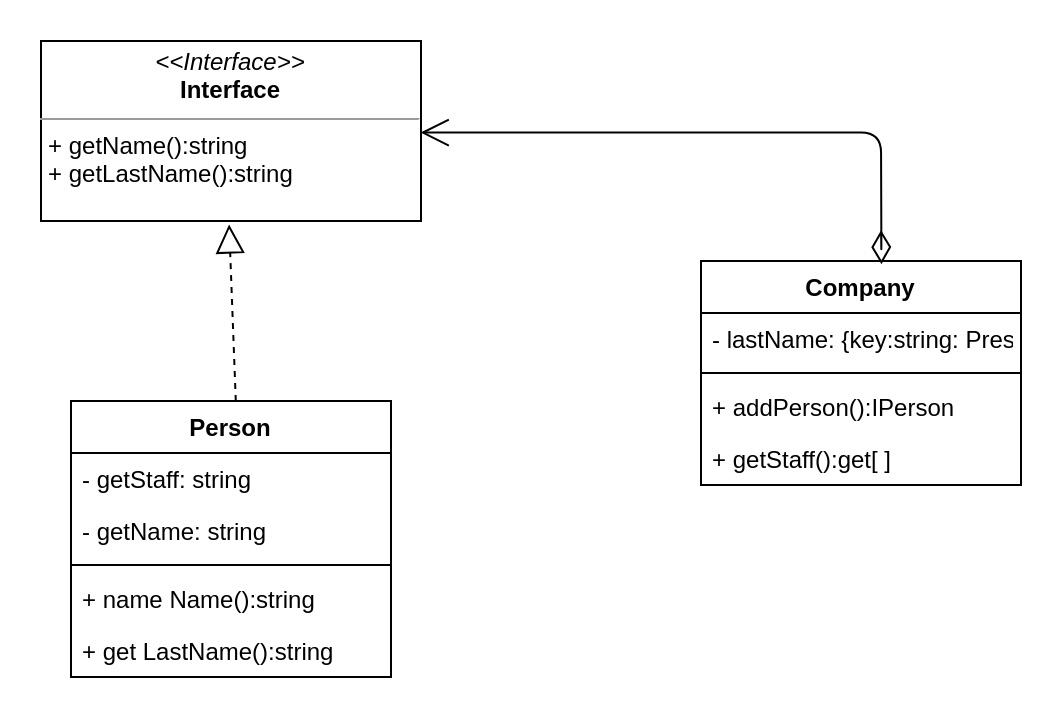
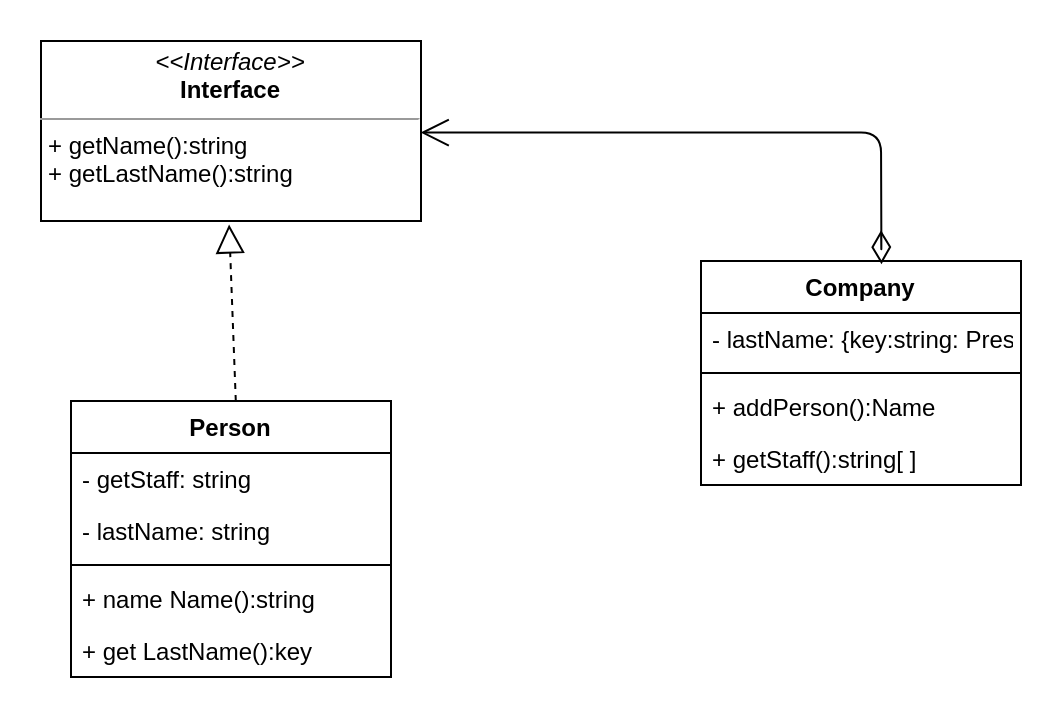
(847, 408) -> (827, 408)
(830, 460) -> (847, 460)
(184, 532) -> (187, 532)
(224, 652) -> (207, 652)
